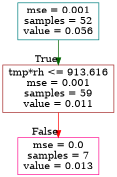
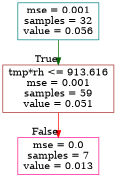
(58, 21) -> (58, 21)
(58, 89) -> (58, 89)
